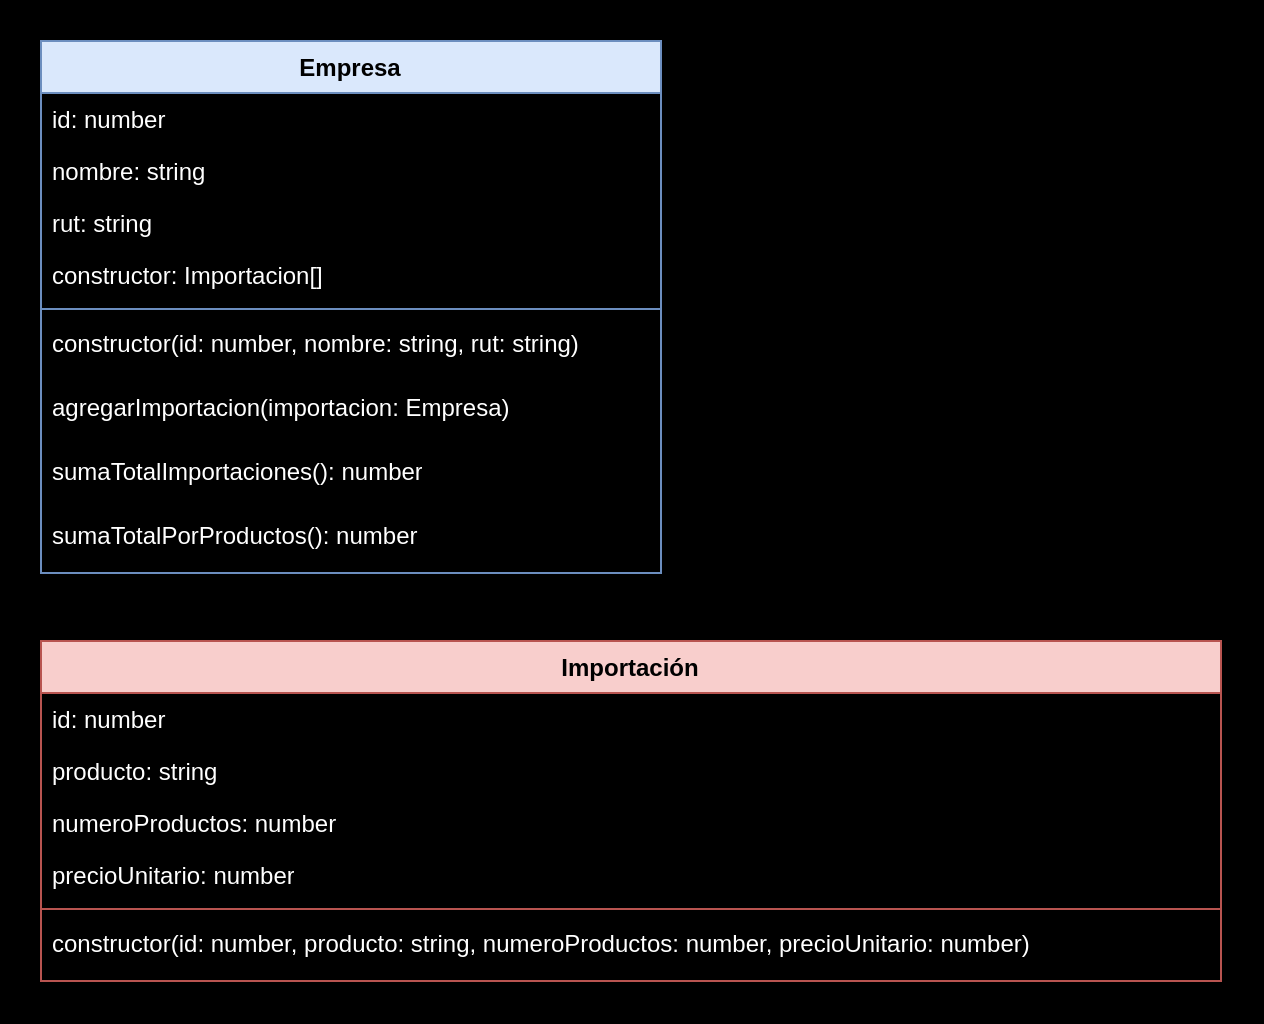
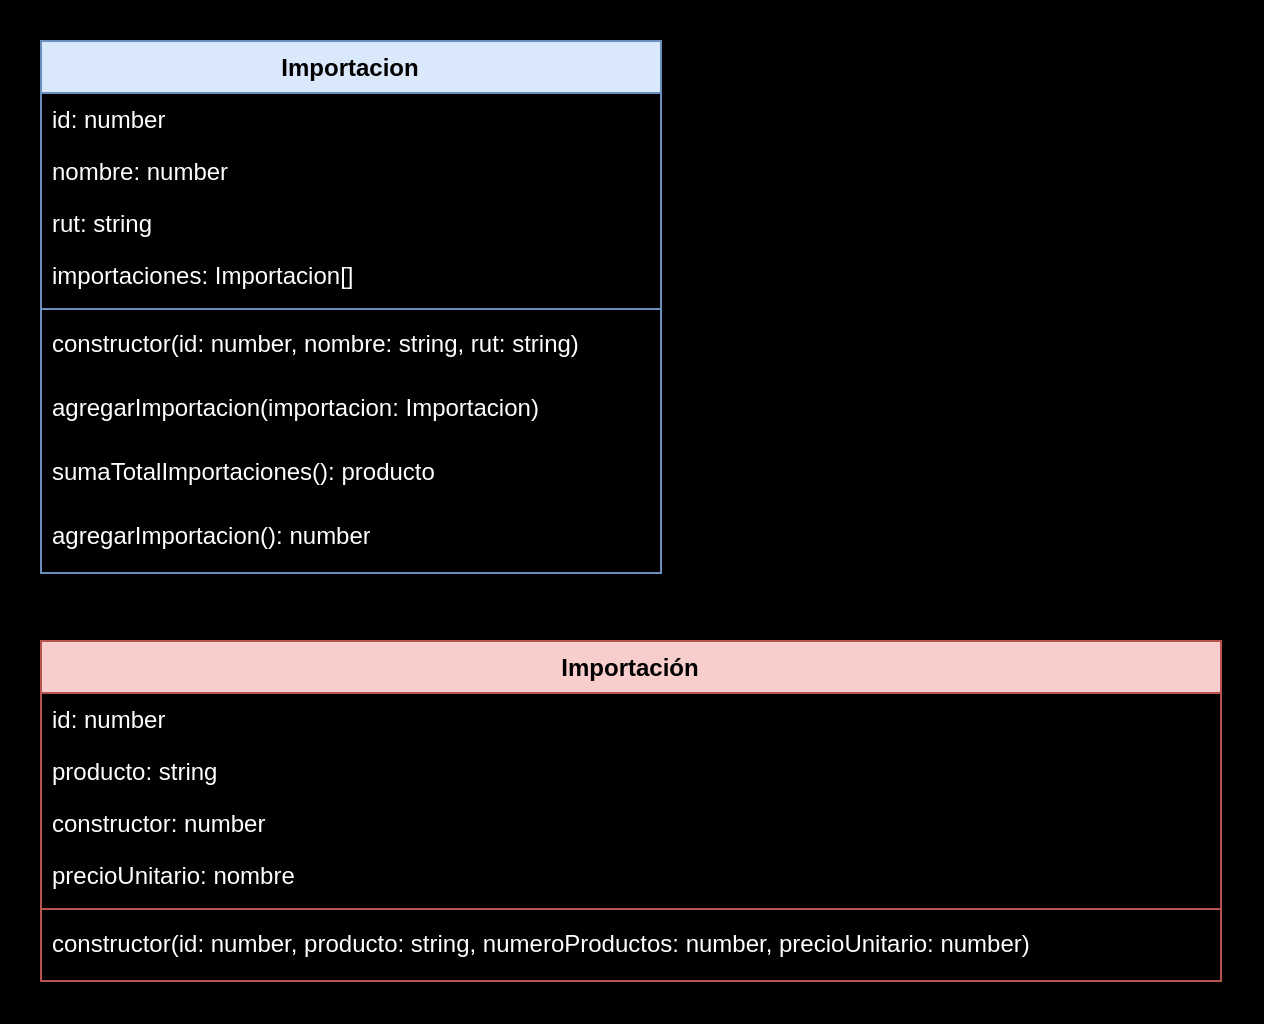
(351, 69) -> (351, 69)
(138, 173) -> (141, 173)
(218, 277) -> (226, 277)
(306, 409) -> (330, 409)
(256, 473) -> (269, 473)
(252, 537) -> (232, 537)
(201, 825) -> (174, 825)
(185, 877) -> (185, 877)
